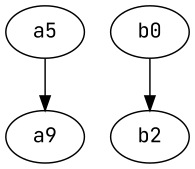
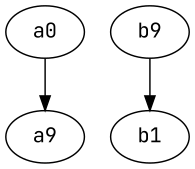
(45, 32) -> (45, 32)
(150, 32) -> (150, 32)
(150, 137) -> (150, 137)
